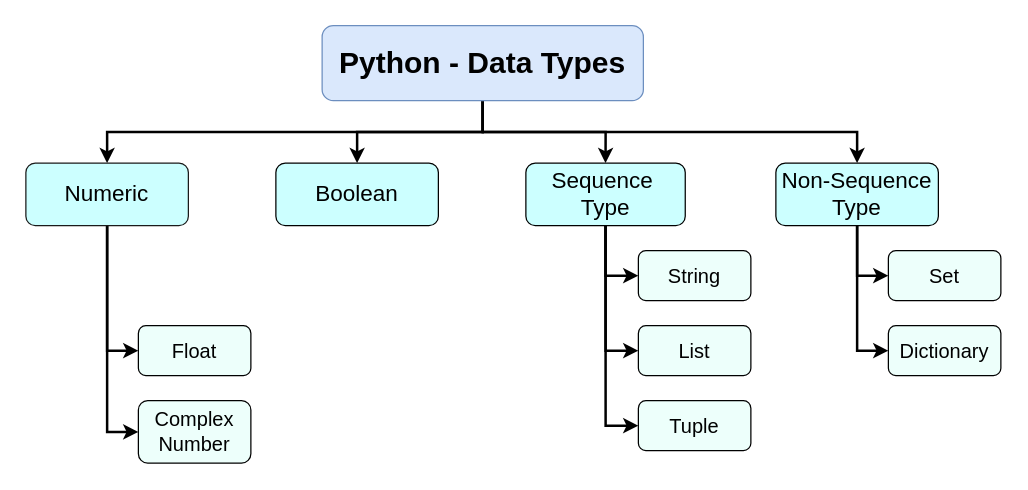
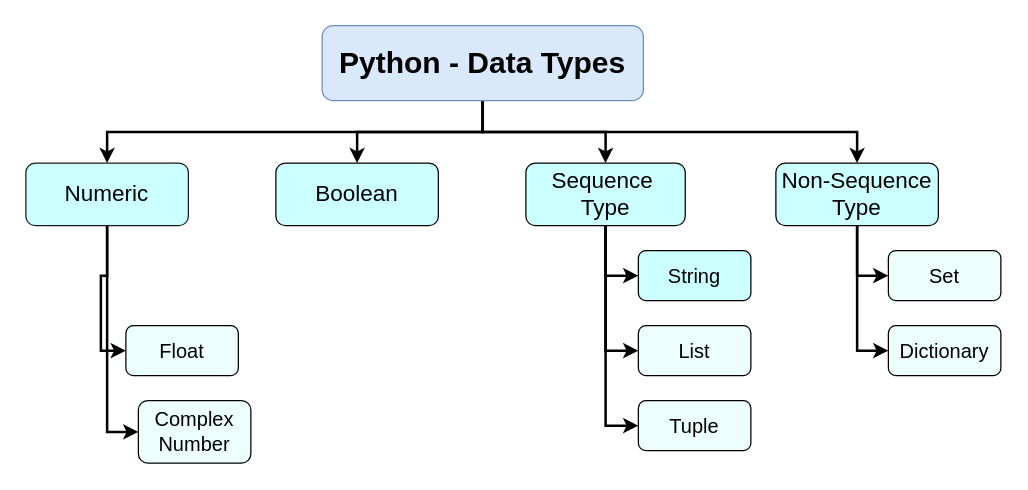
(694, 276) -> (694, 276)
(194, 351) -> (182, 351)
